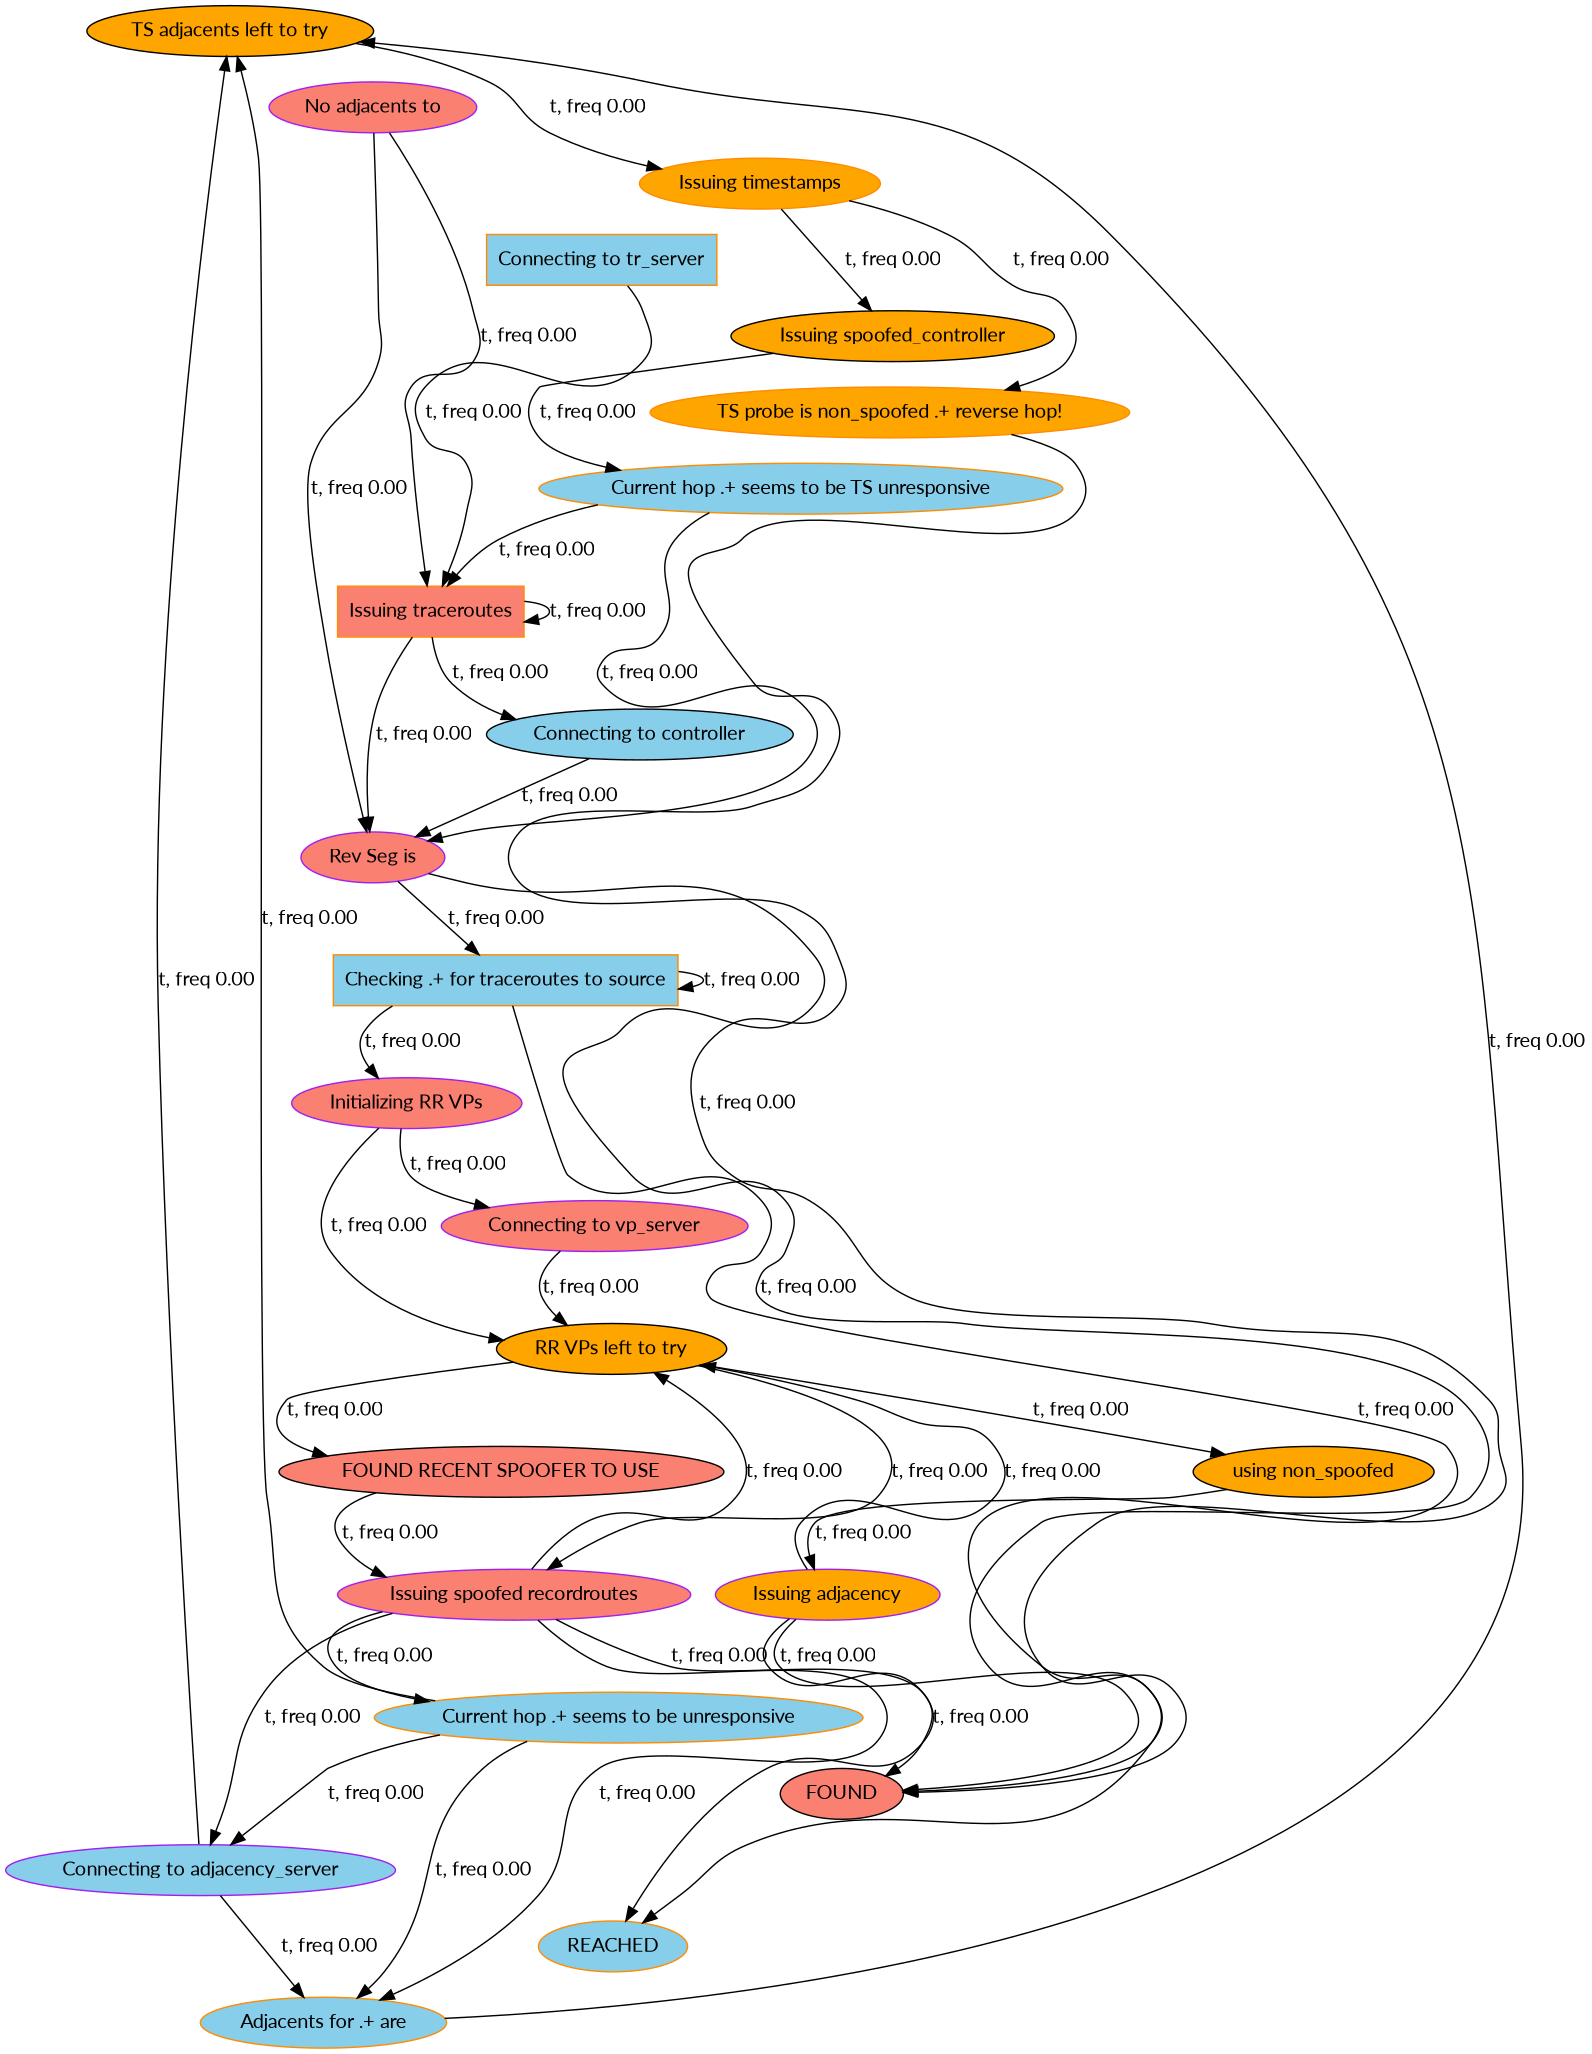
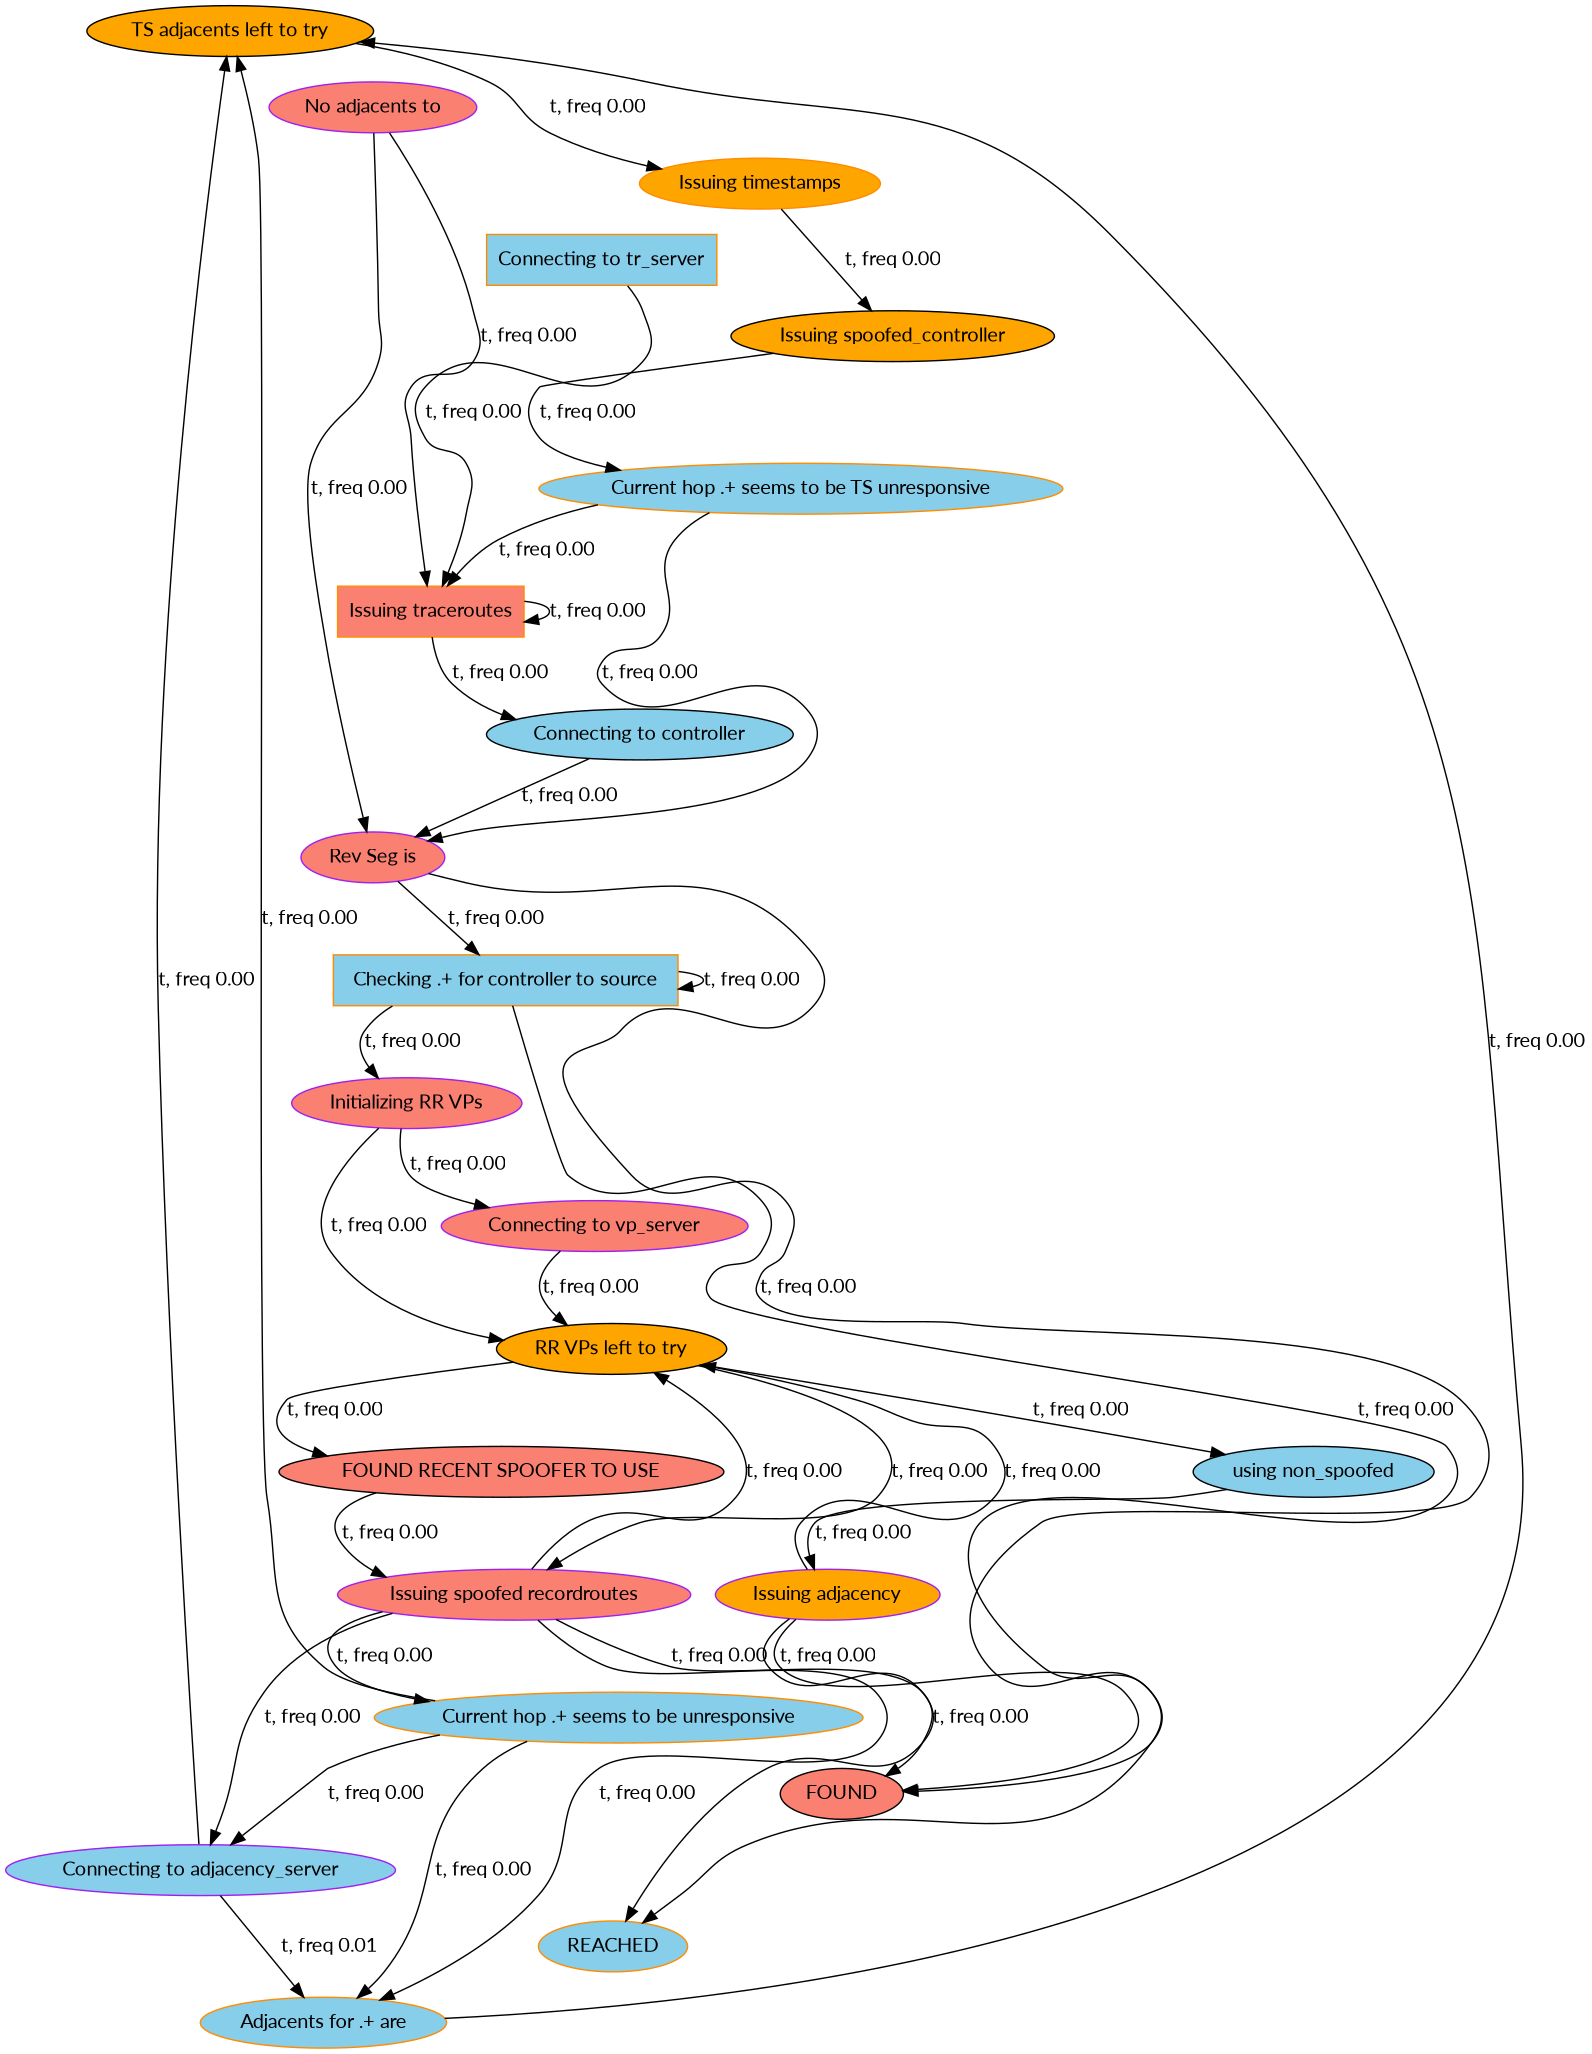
(890, 412) -> none
(372, 723) -> none
(506, 980) -> (506, 980)
(1314, 1472) -> (1314, 1472)
(330, 1946) -> (330, 1946)
